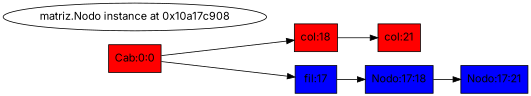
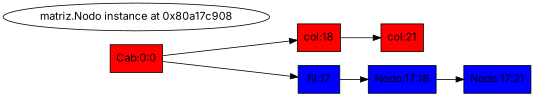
(135, 17) -> (136, 17)
